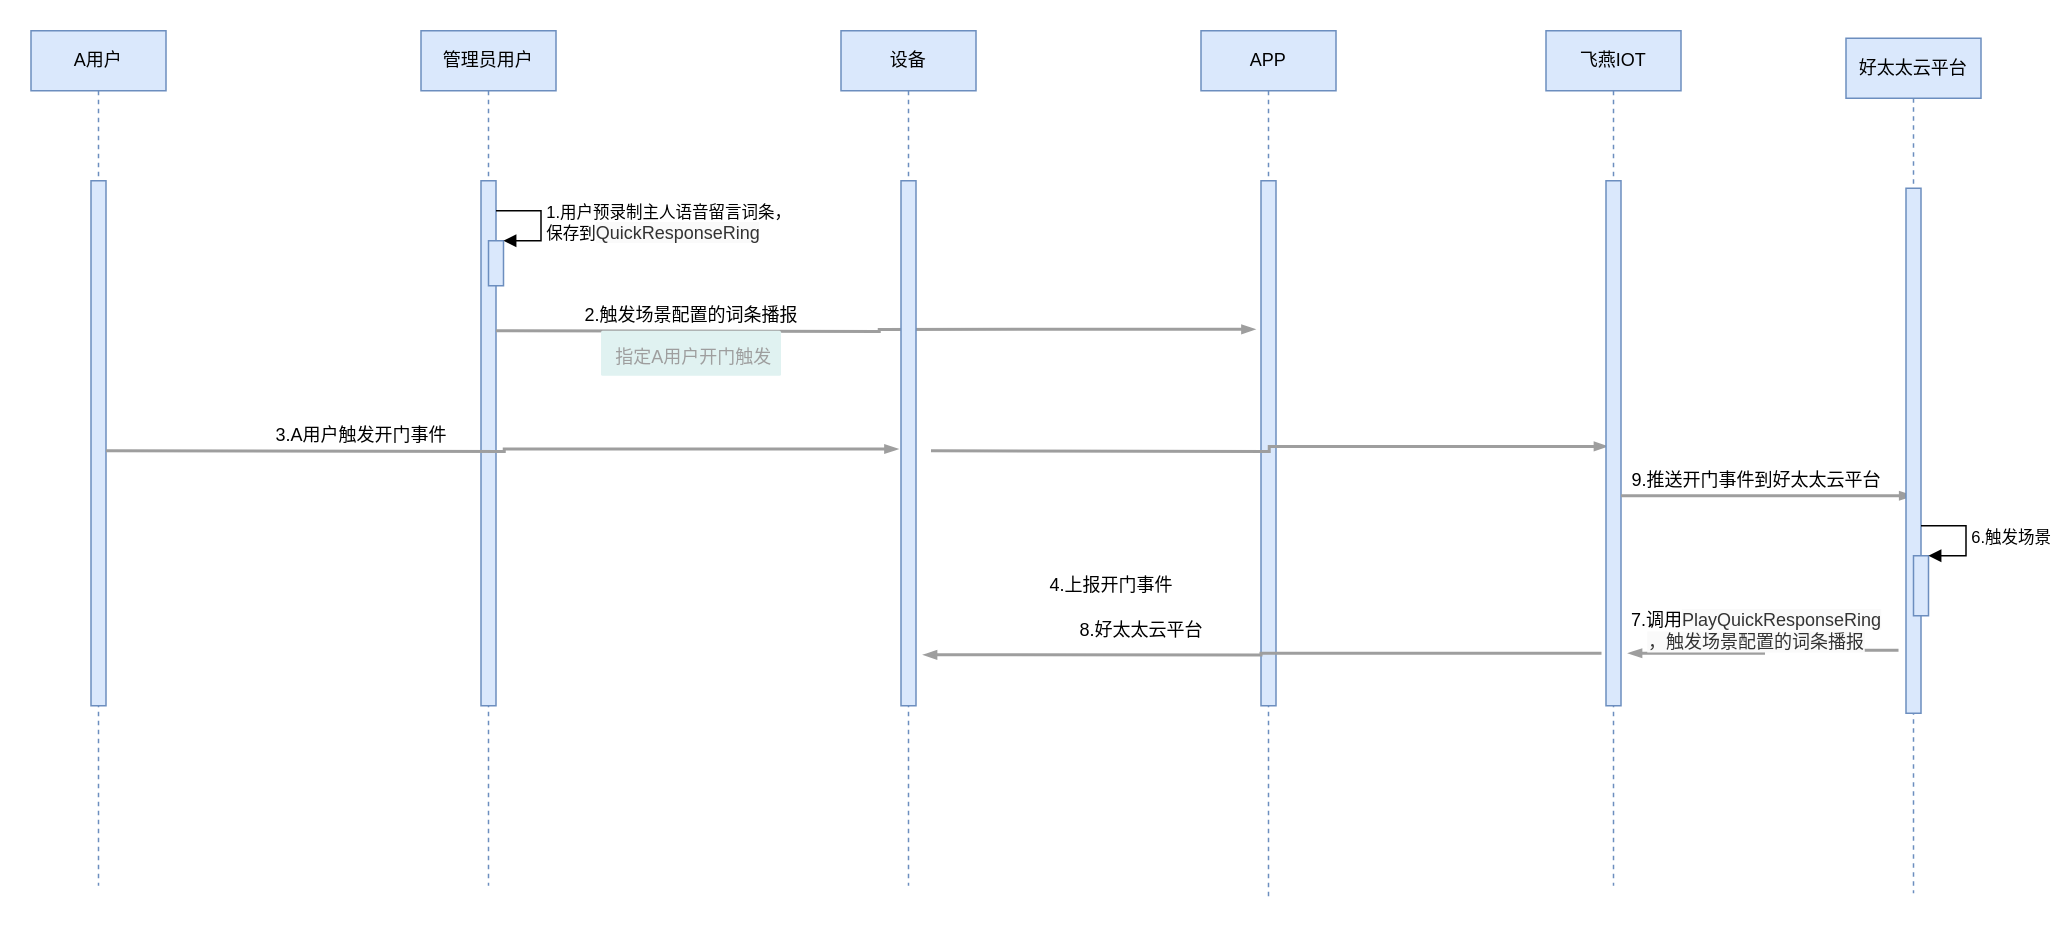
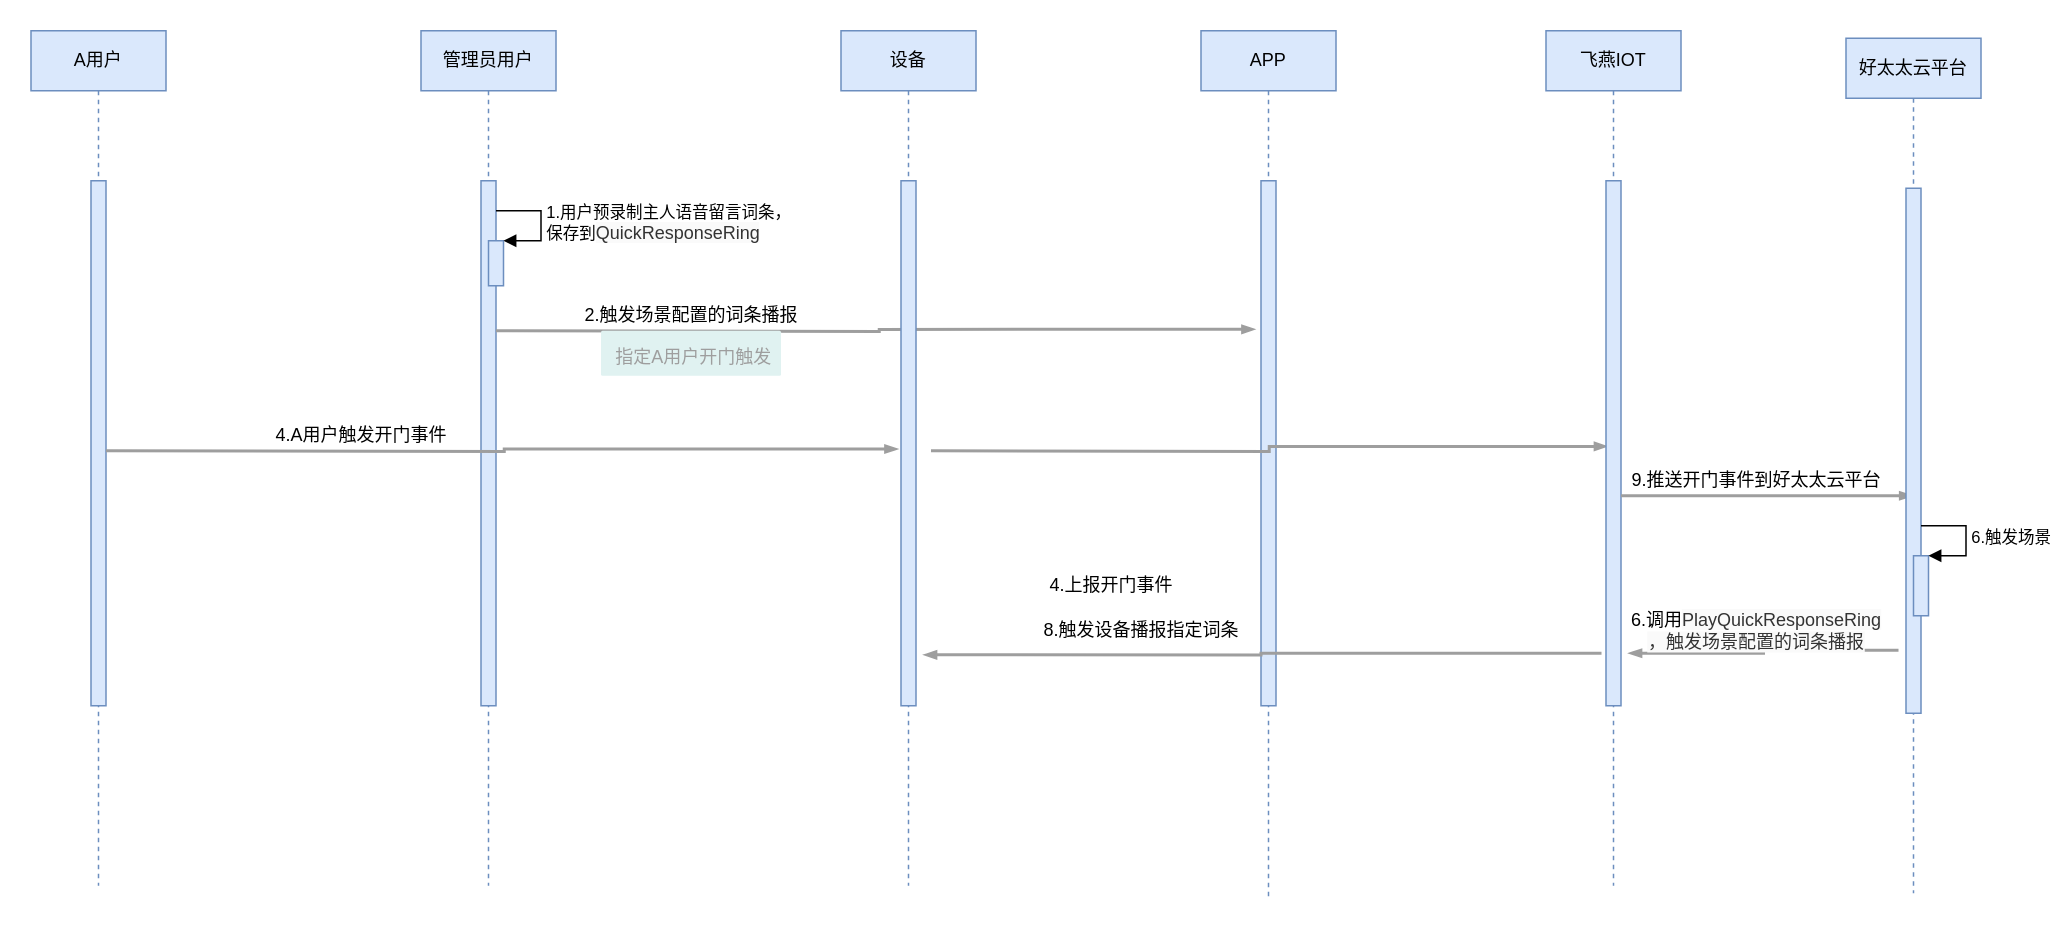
(362, 436) -> (362, 436)
(1142, 631) -> (1142, 631)
(1757, 631) -> (1757, 631)
